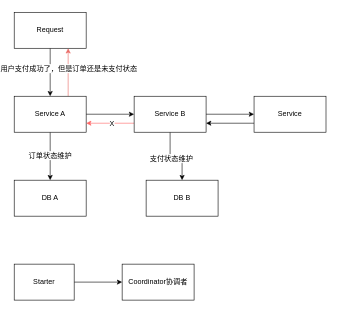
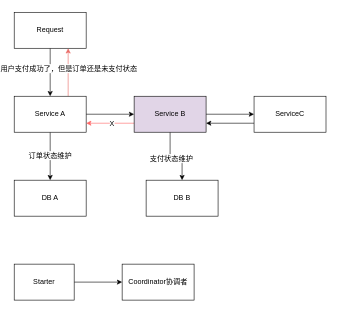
(170, 114) -> (170, 114)
(290, 114) -> (290, 114)
